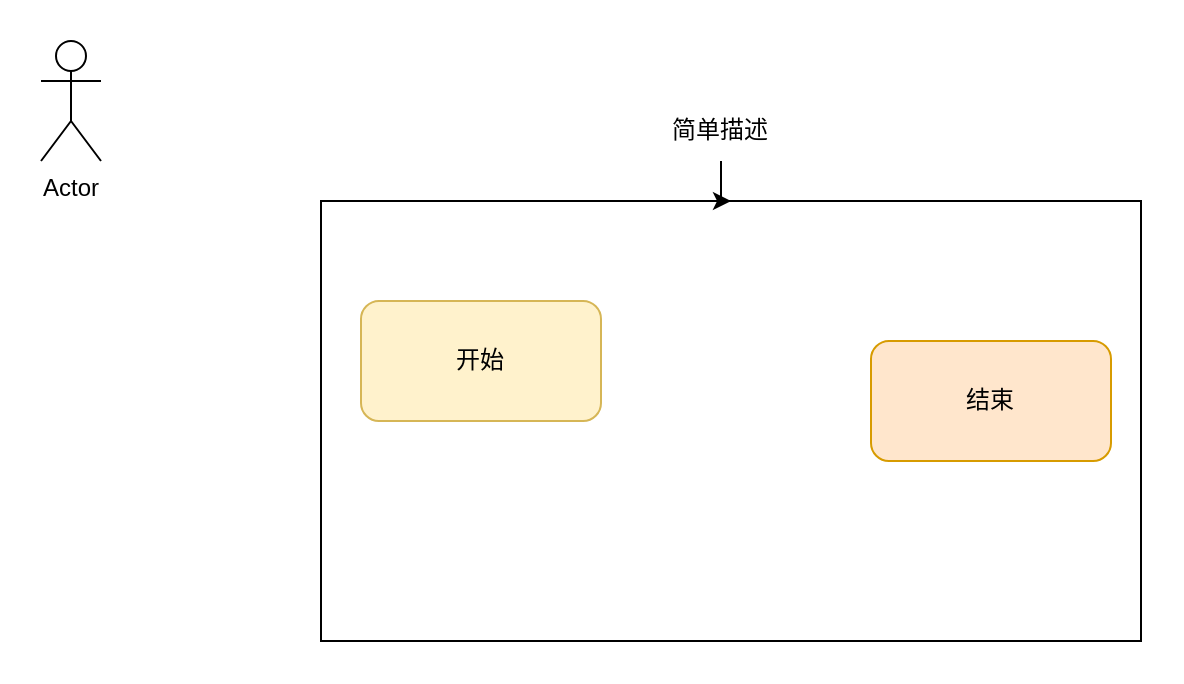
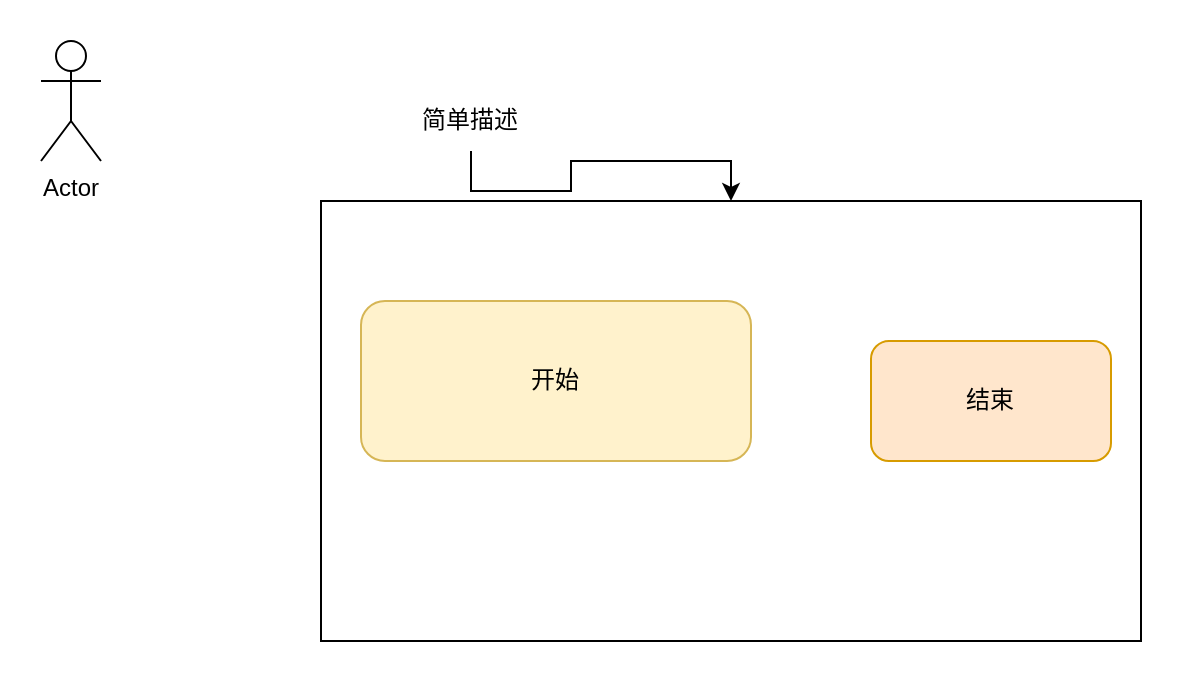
(721, 131) -> (471, 121)
(481, 361) -> (556, 381)
